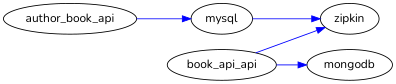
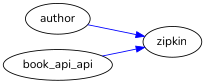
(70, 19) -> none
(222, 19) -> (58, 19)
(350, 65) -> none
